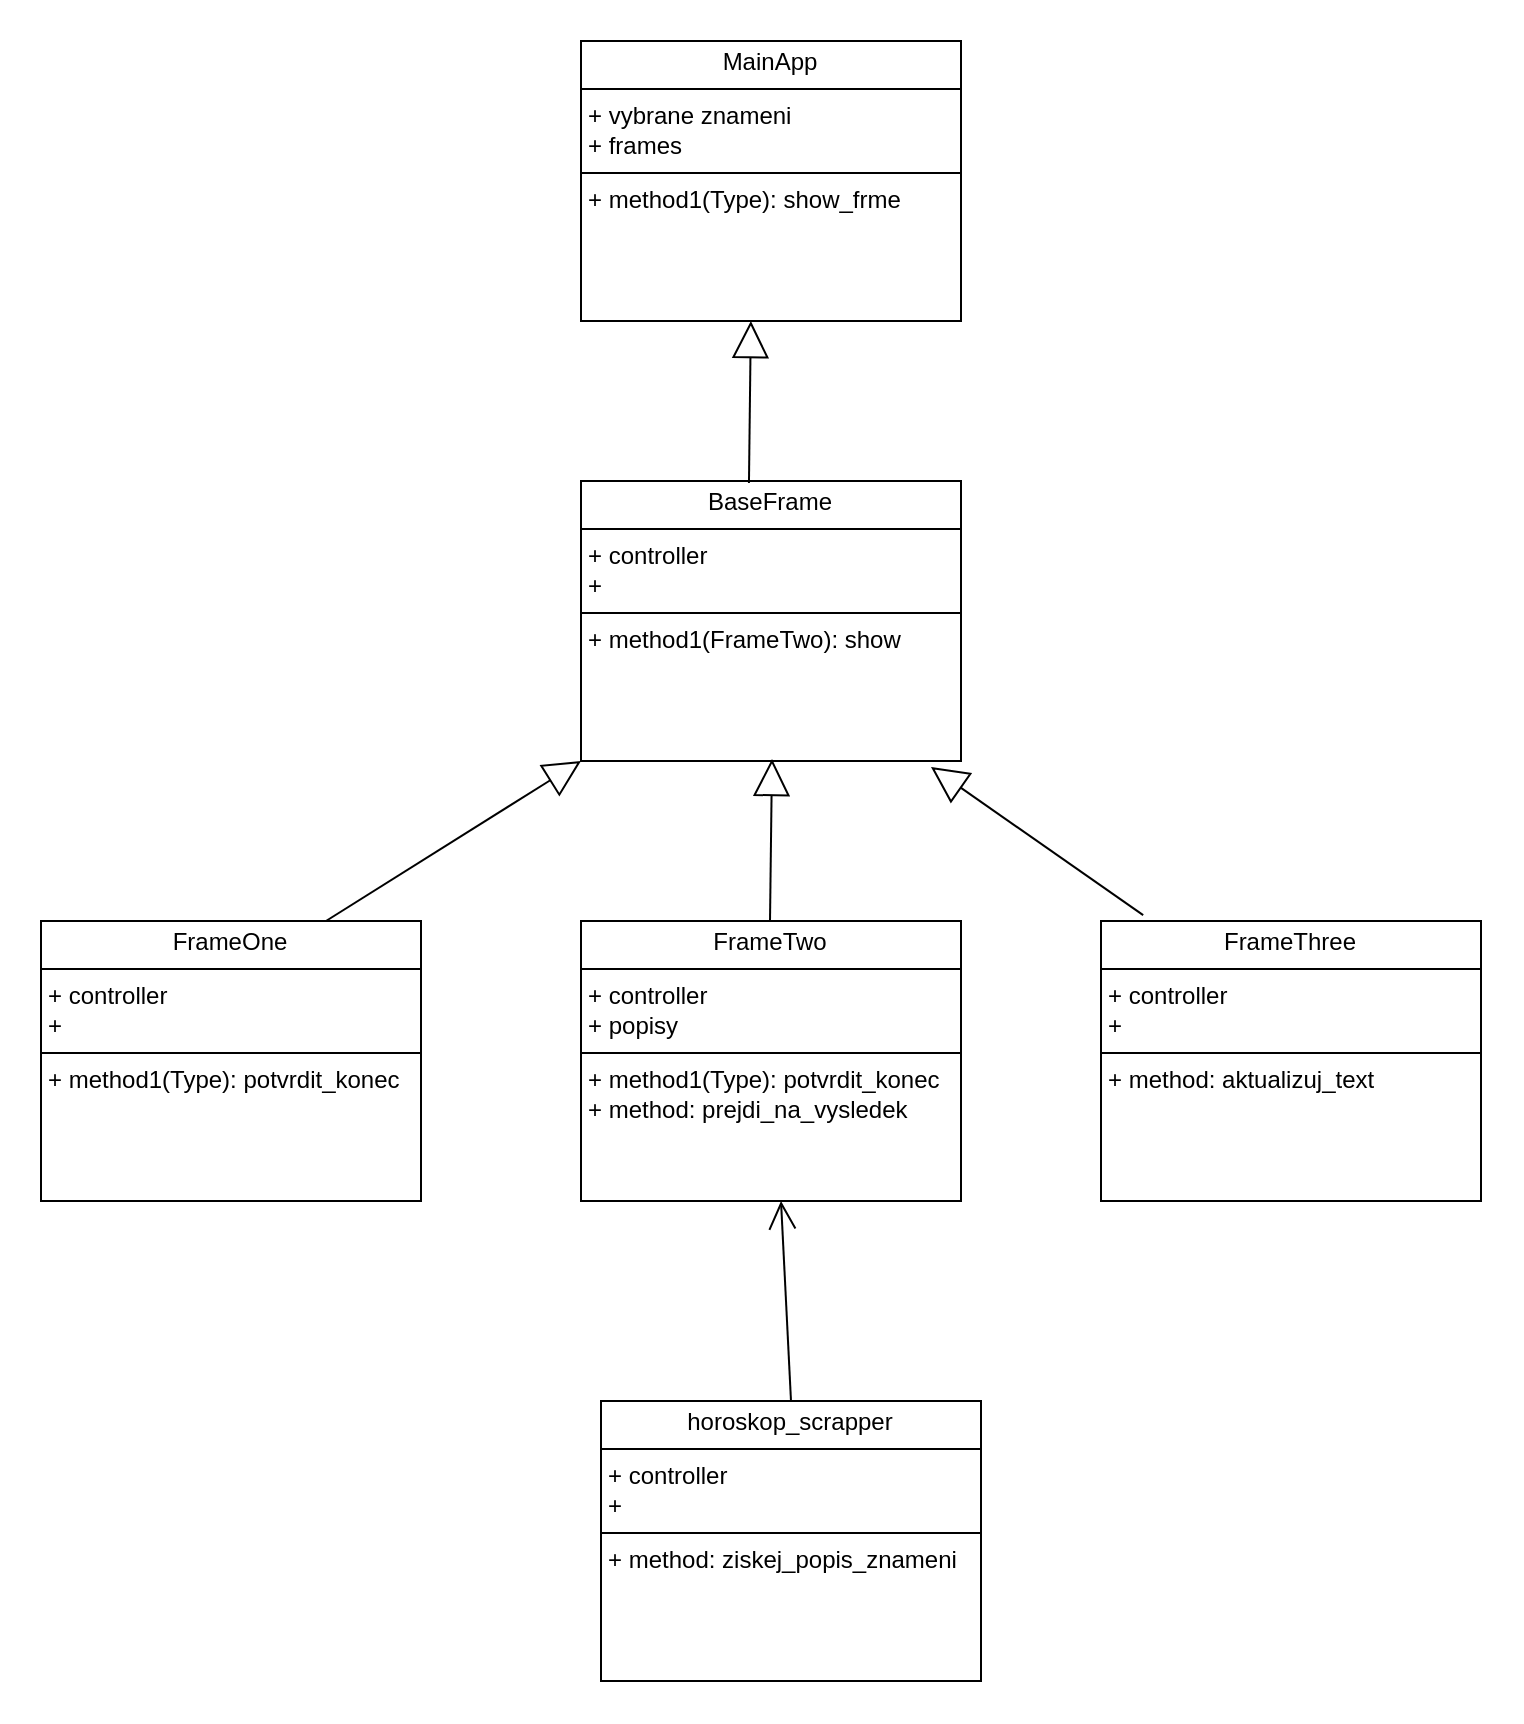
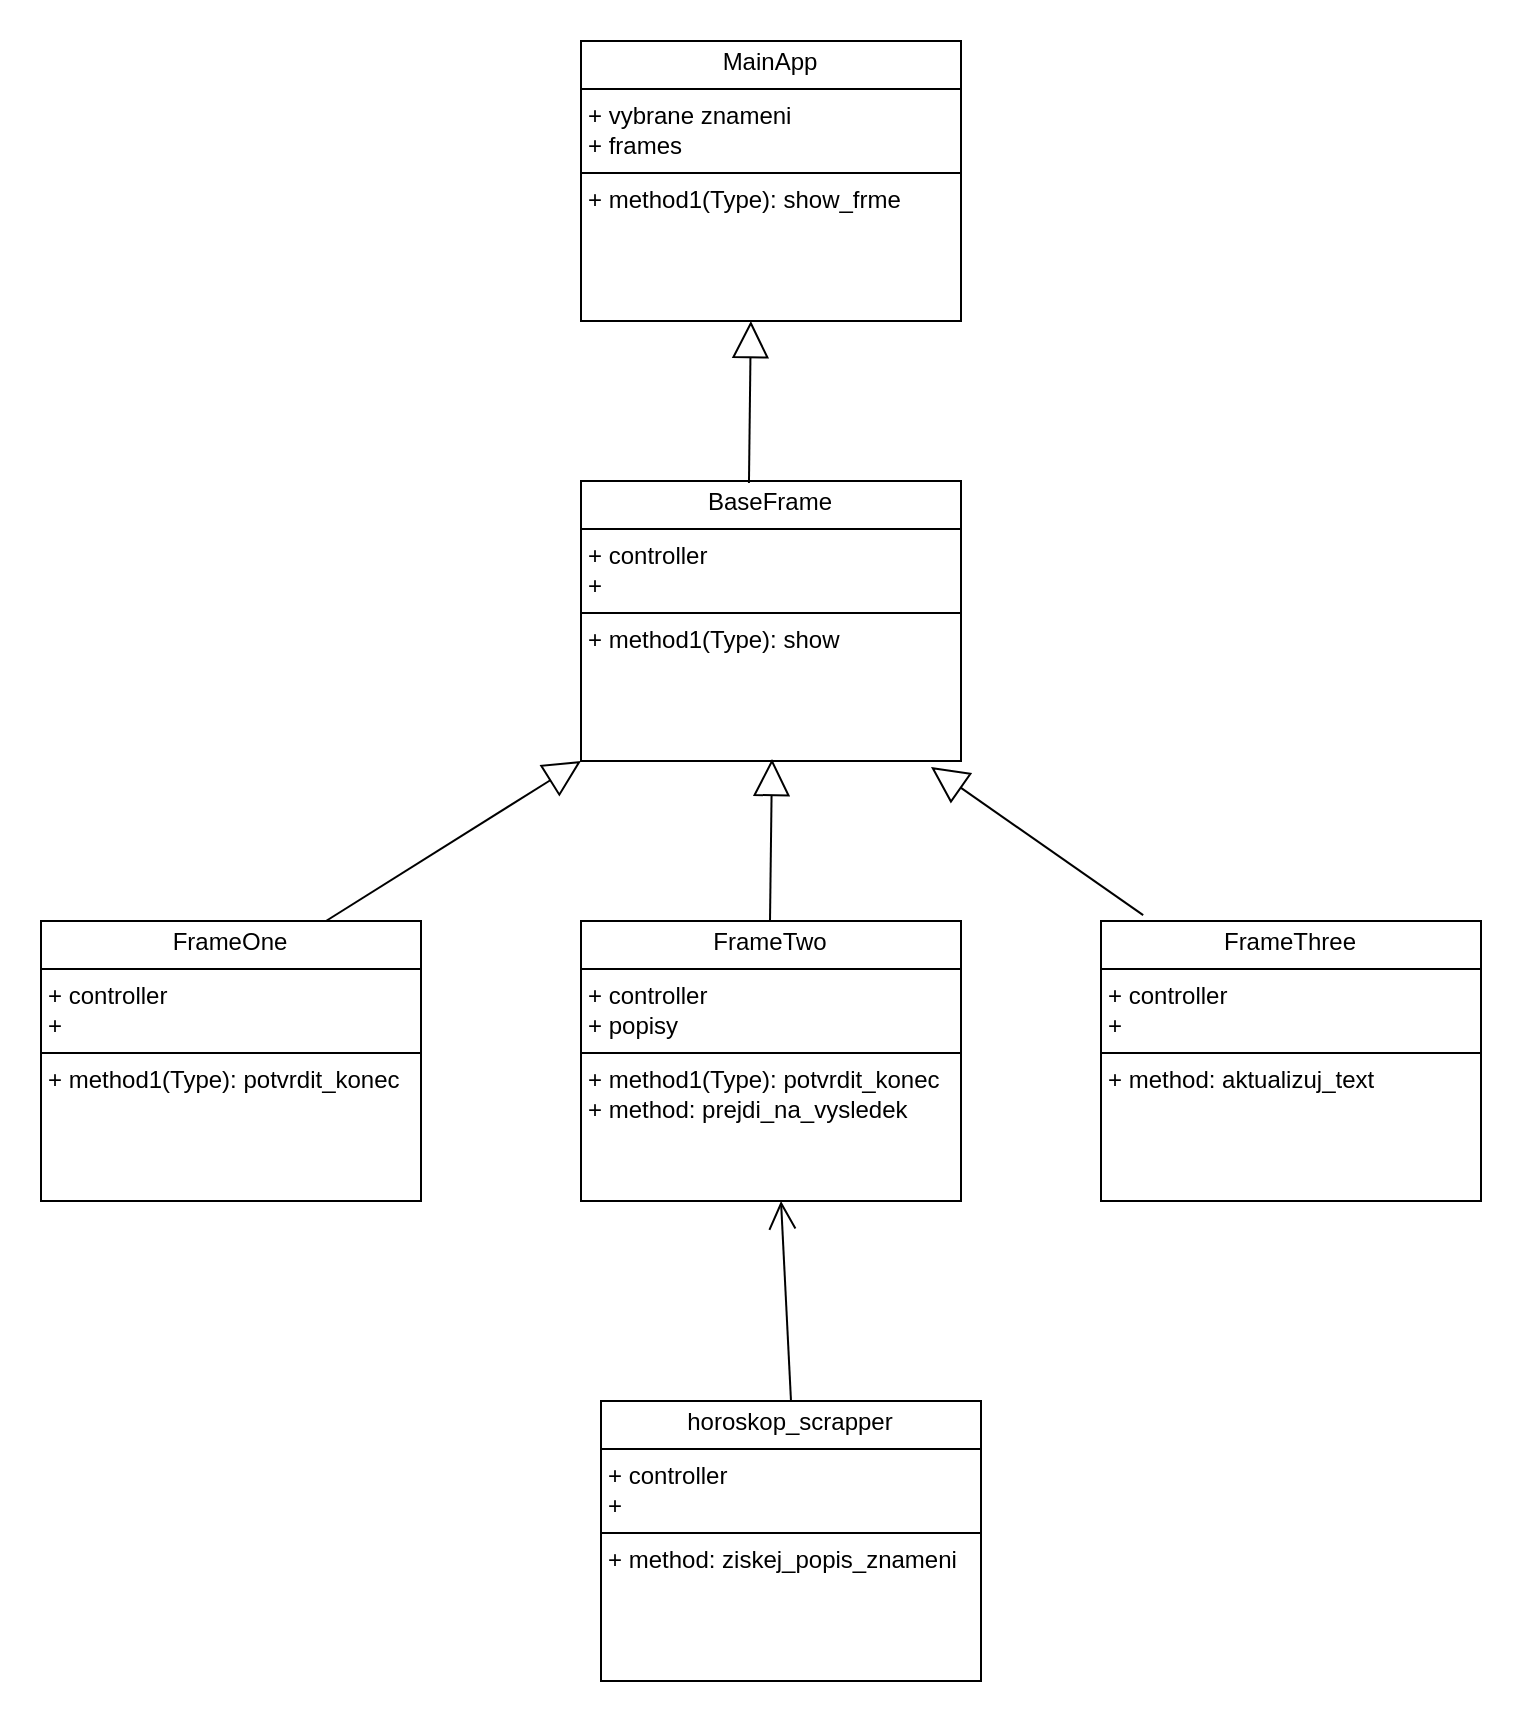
(740, 539) -> (713, 539)
